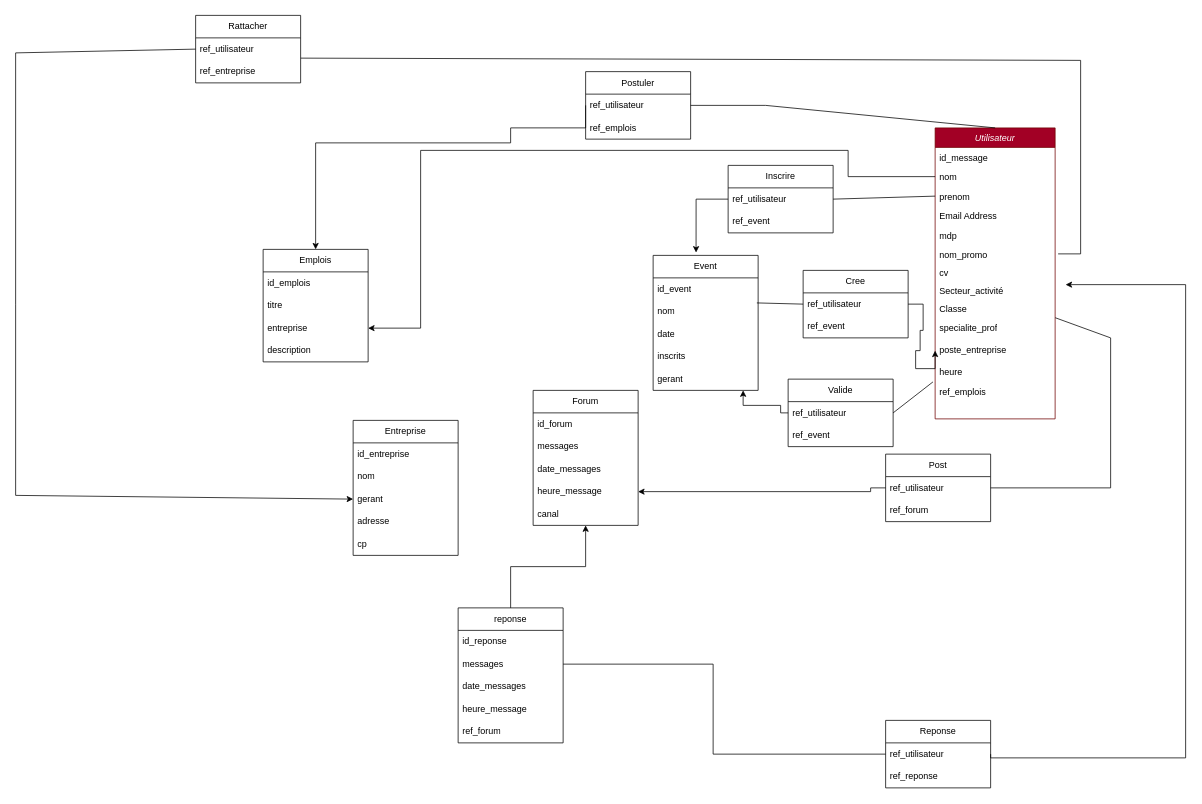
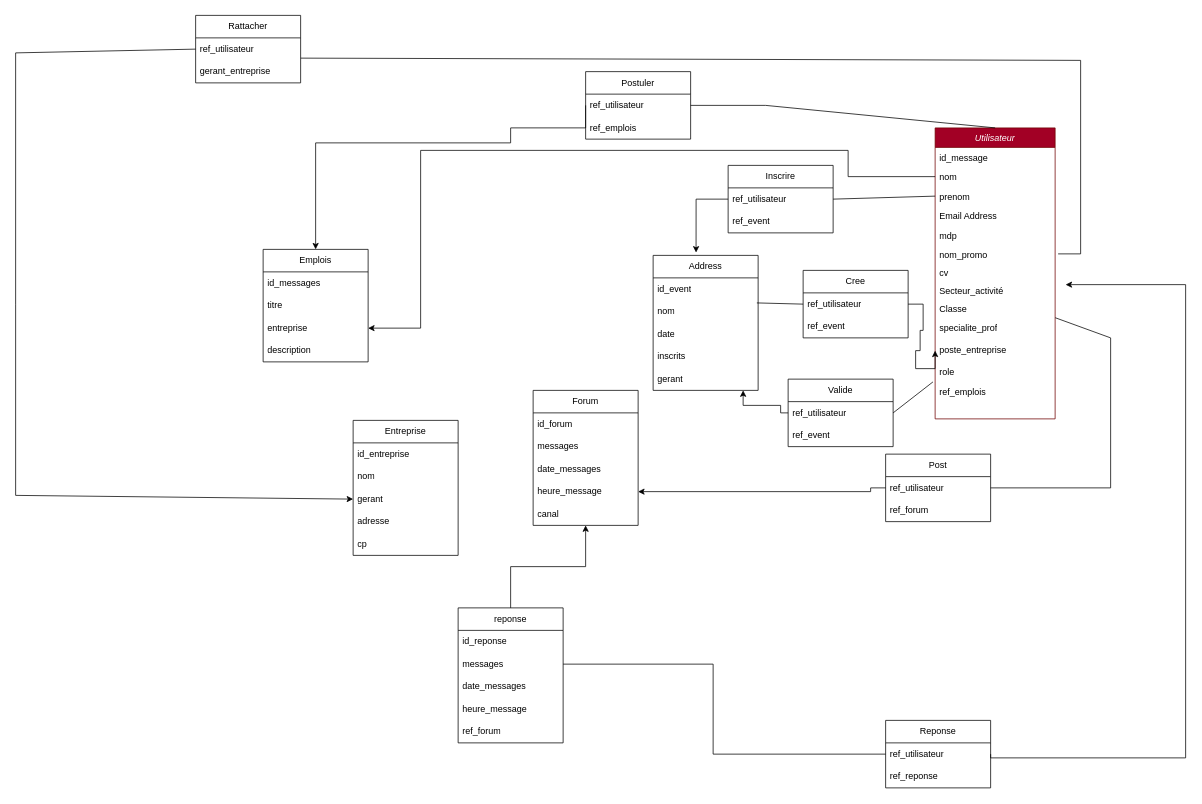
(234, 72) -> (242, 72)
(705, 267) -> (705, 267)
(289, 283) -> (294, 283)
(952, 372) -> (948, 372)
